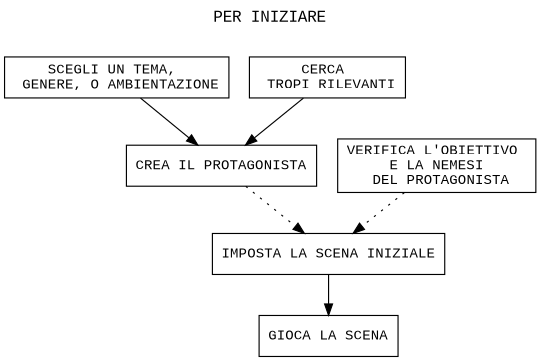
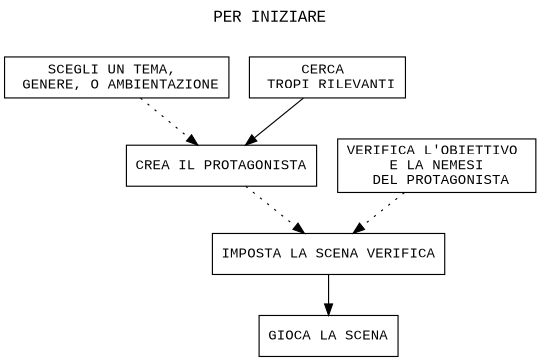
(165, 118) -> (165, 118)
(329, 254) -> (329, 254)
